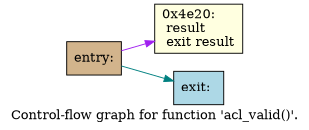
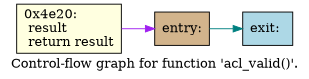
(199, 42) -> (69, 42)
(134, 47) -> (133, 29)
